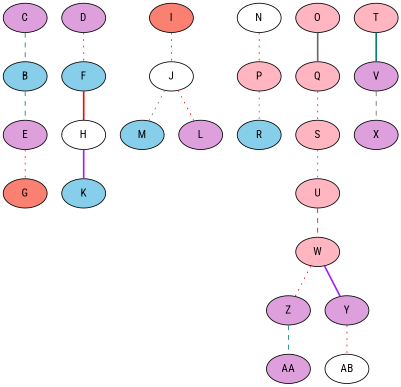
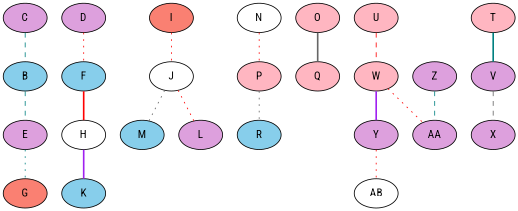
(318, 135) -> none
(25, 164) -> (25, 164)
(303, 281) -> (405, 106)
